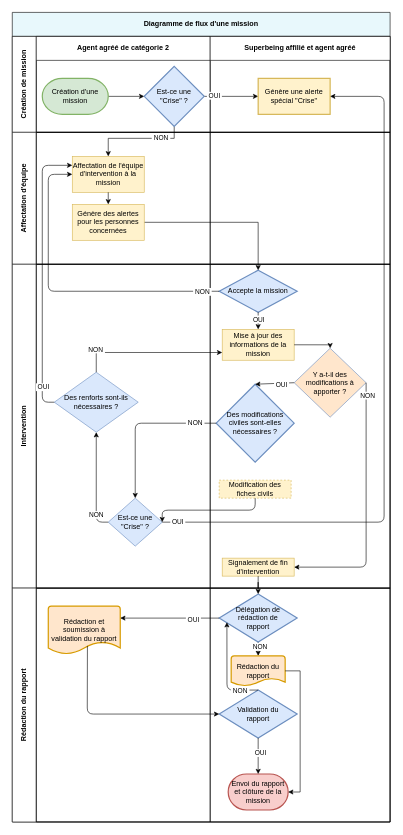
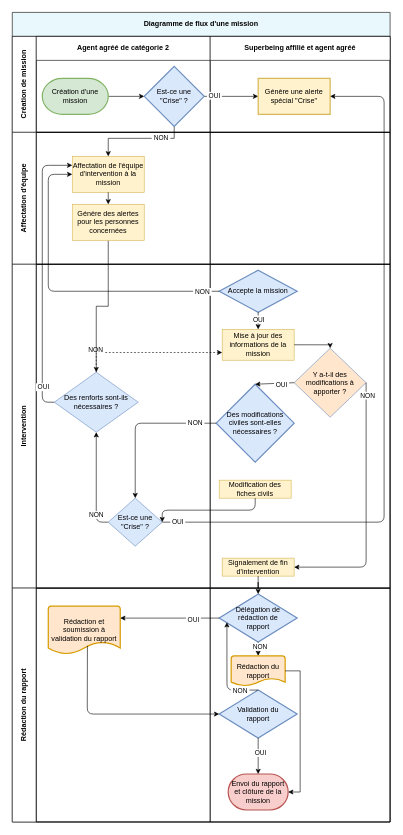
(257, 222) -> (108, 301)
(158, 353) -> (158, 353)
(255, 489) -> (255, 489)
